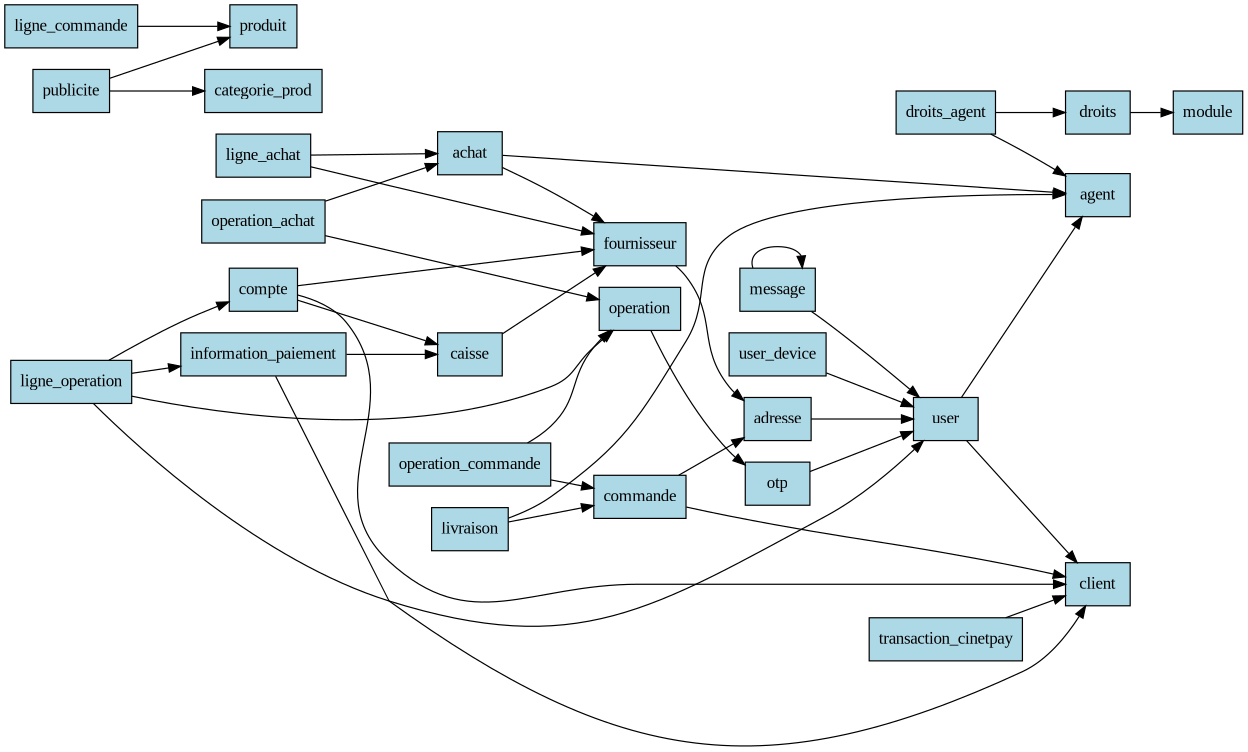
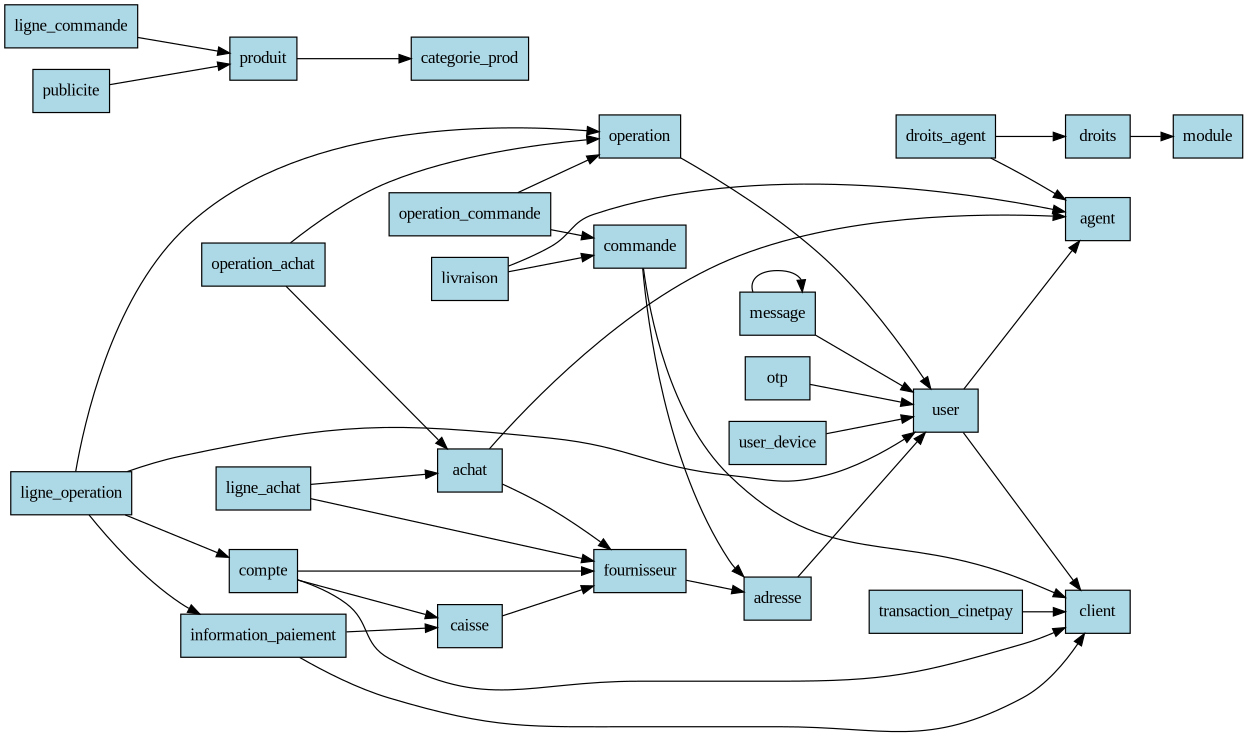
(151, 91) -> (348, 59)
(688, 397) -> (817, 252)
